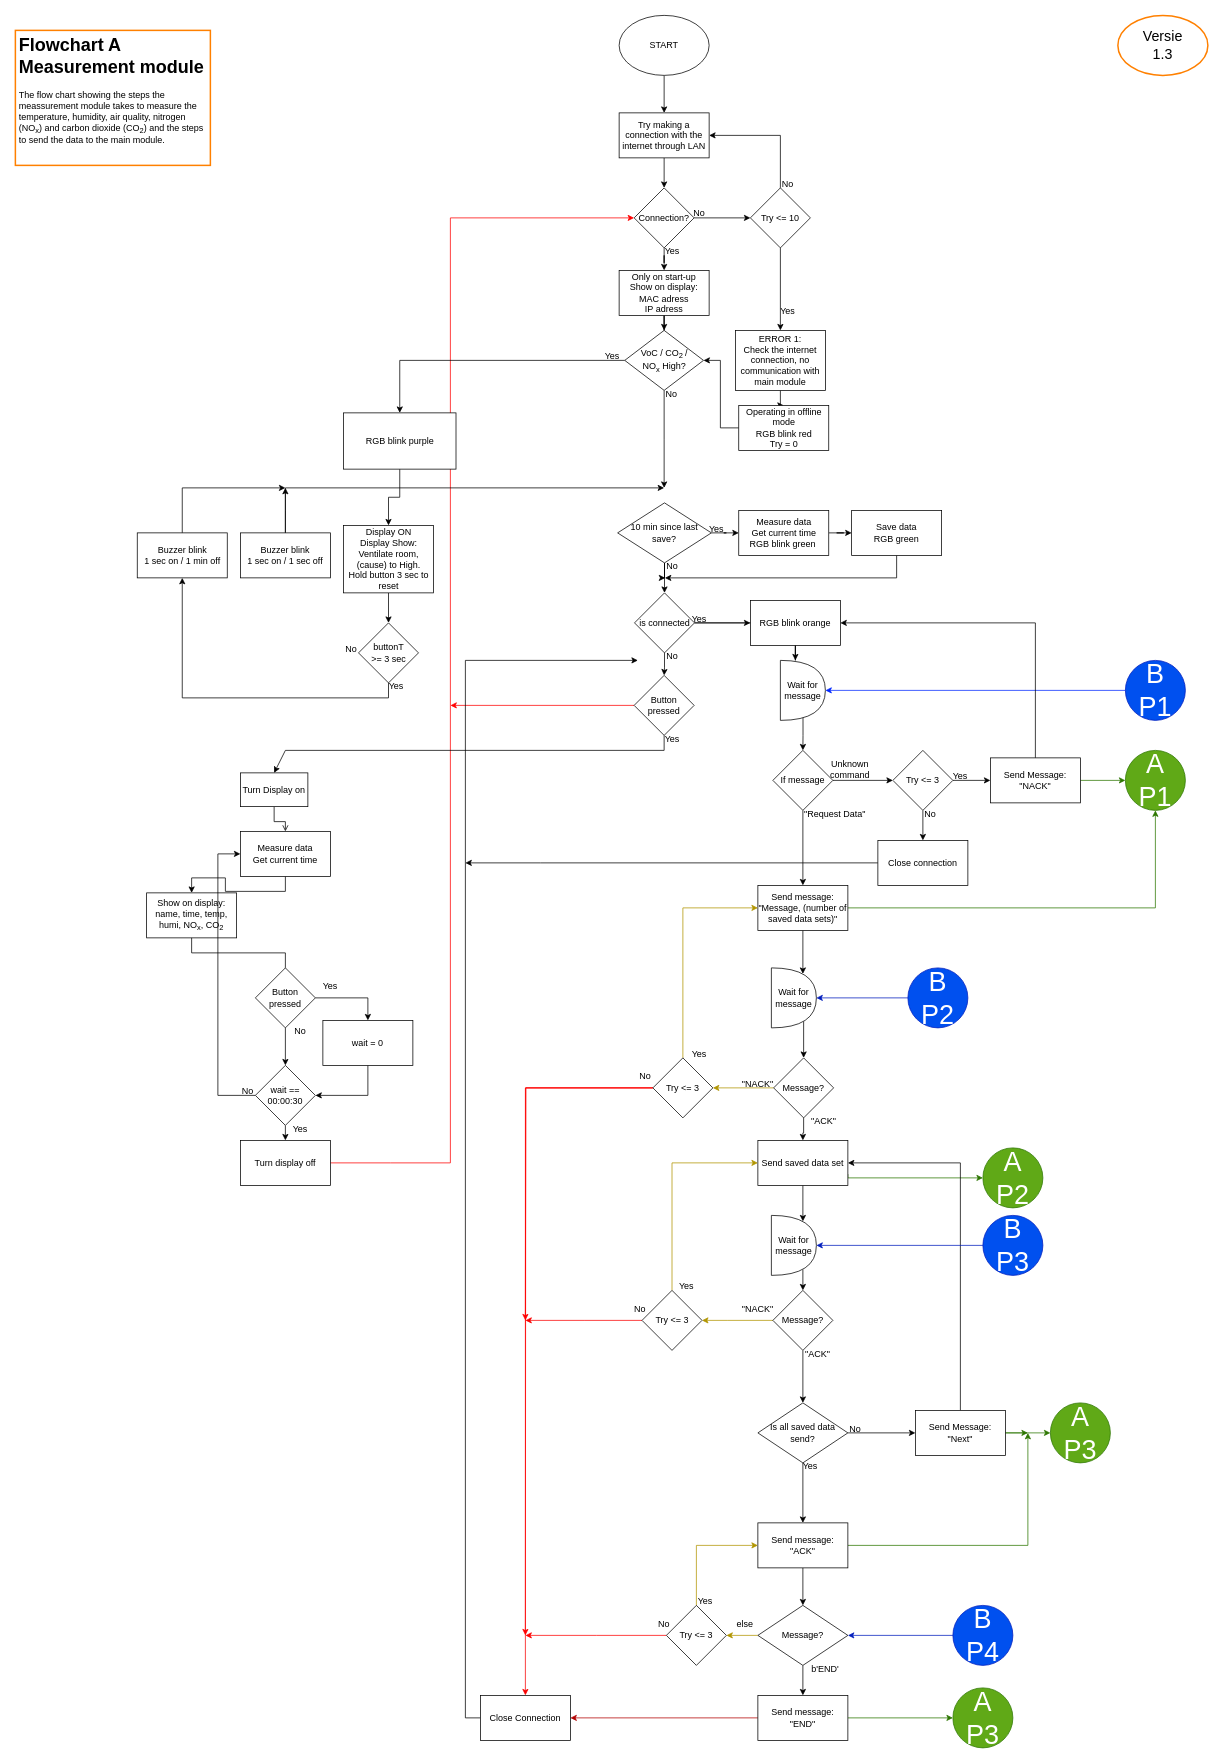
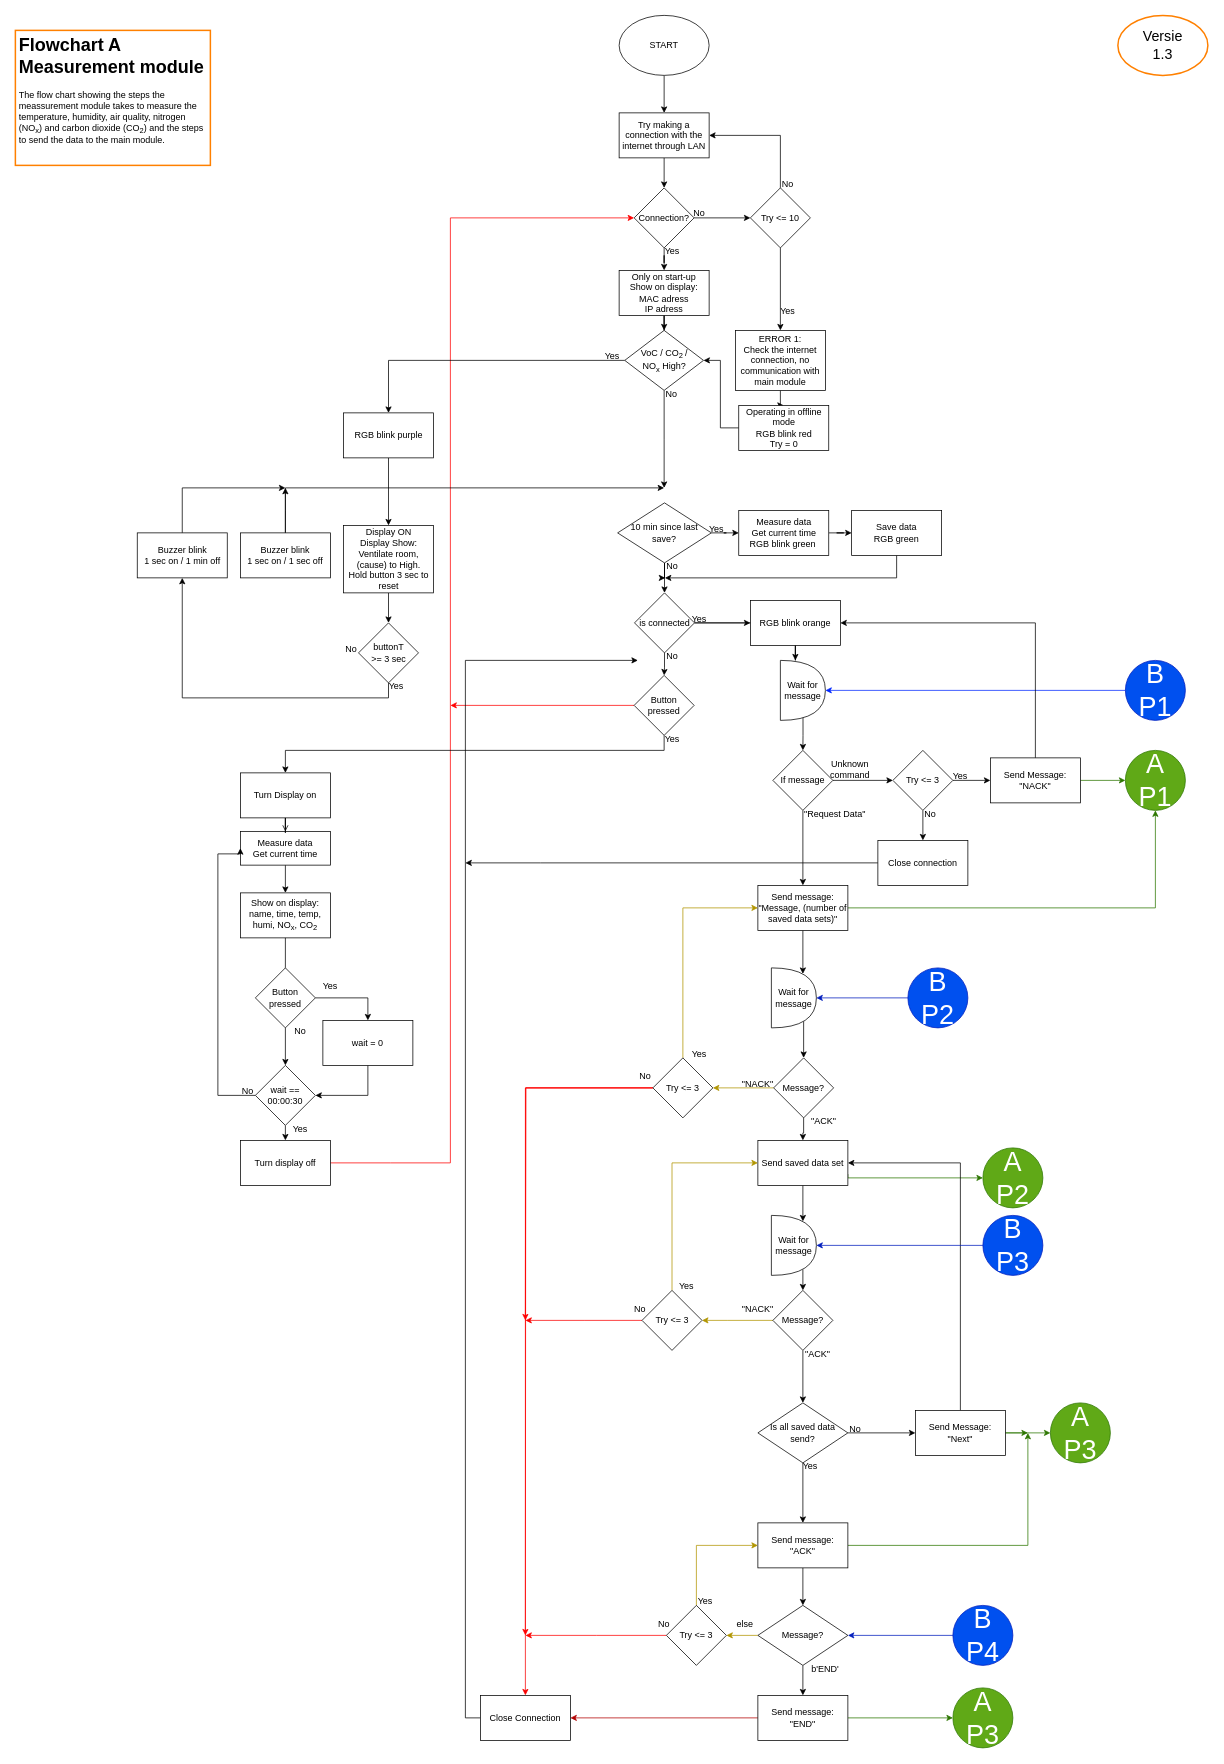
(400, 441) -> (389, 435)
(274, 790) -> (285, 795)
(285, 854) -> (285, 848)
(192, 915) -> (285, 915)
